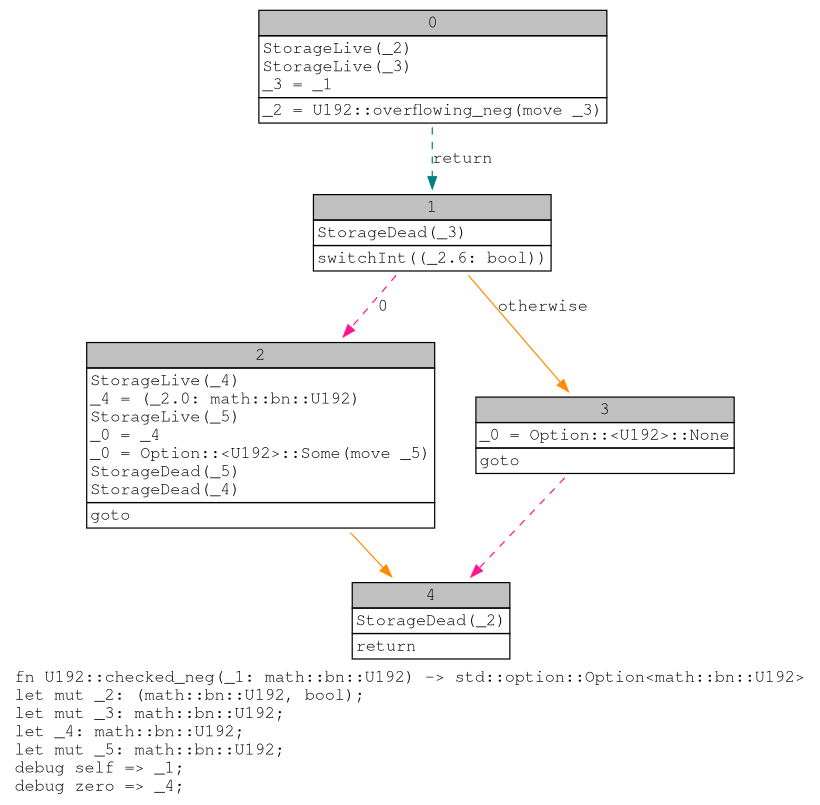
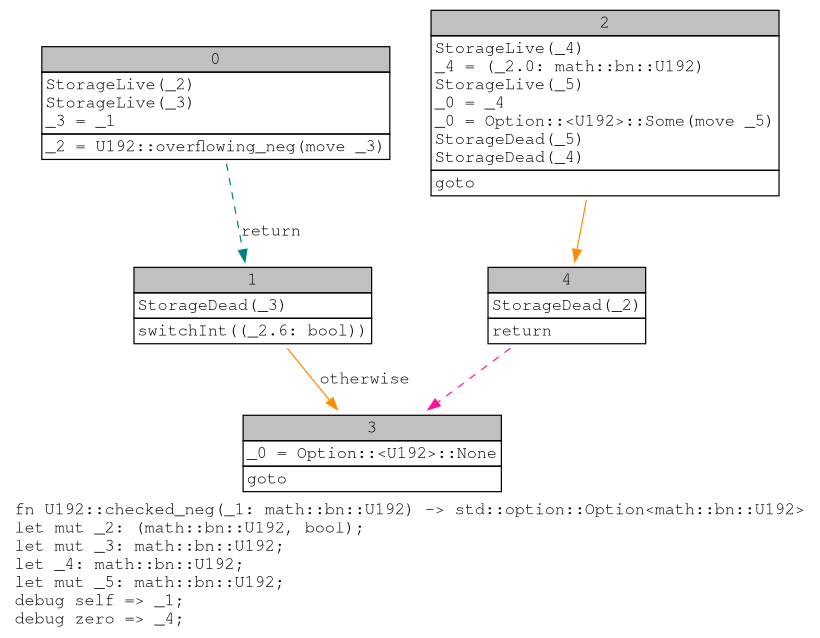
(374, 301) -> none
(522, 523) -> (474, 375)
